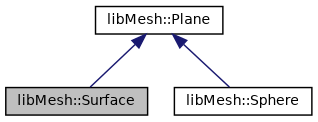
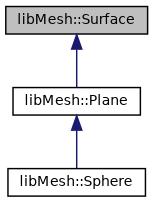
(113, 66) -> (77, 68)
